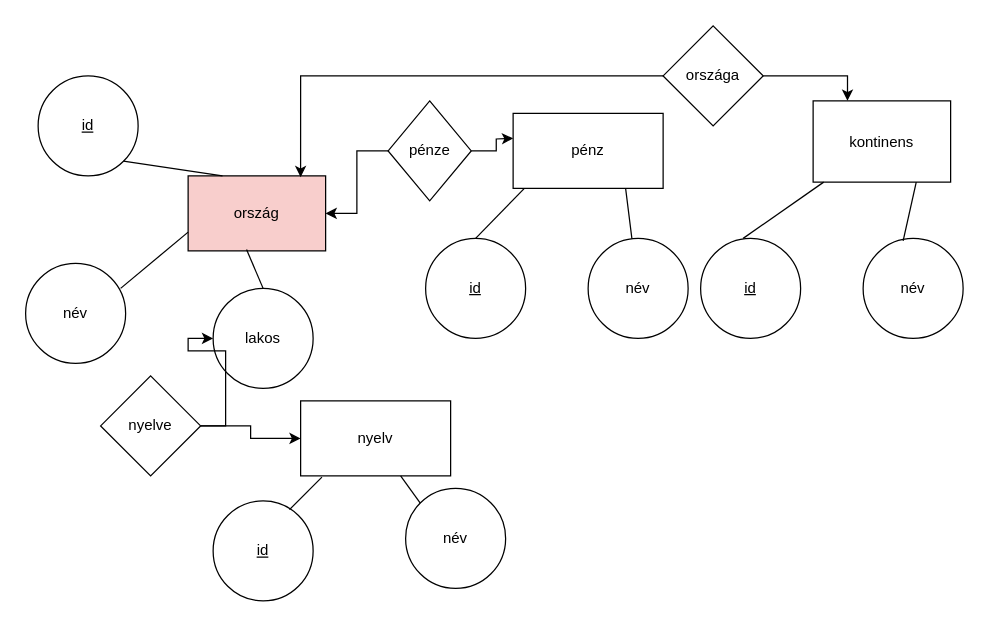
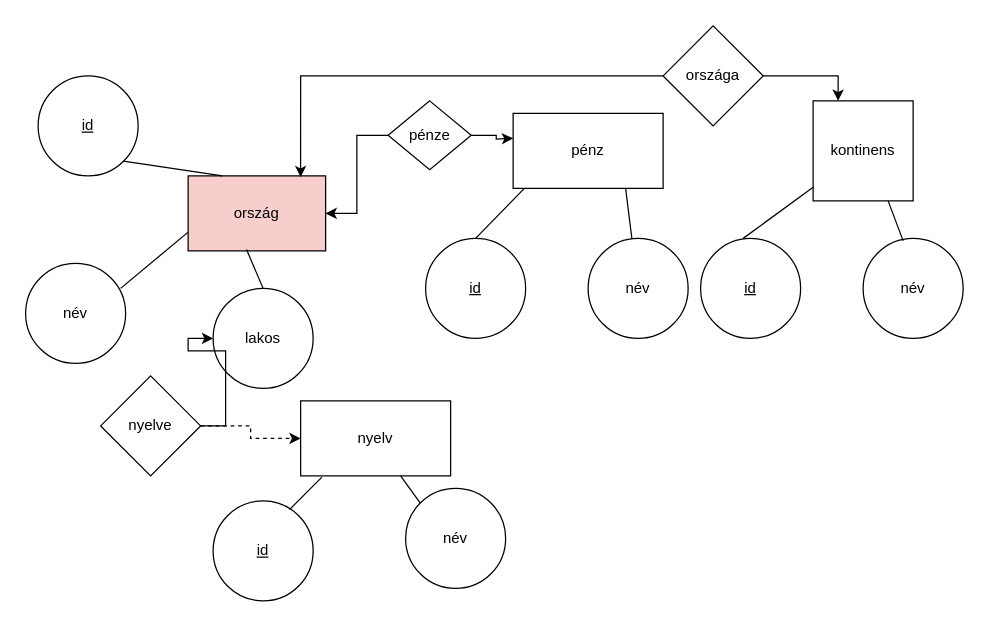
(882, 141) -> (863, 151)
(430, 151) -> (430, 135)
(253, 438) -> (253, 438)
